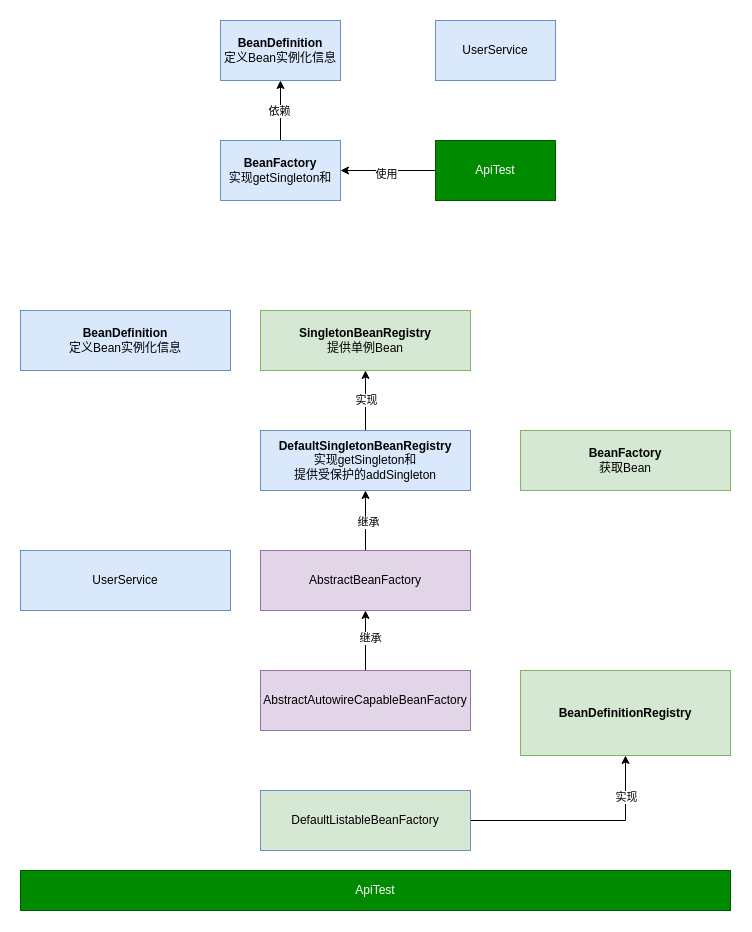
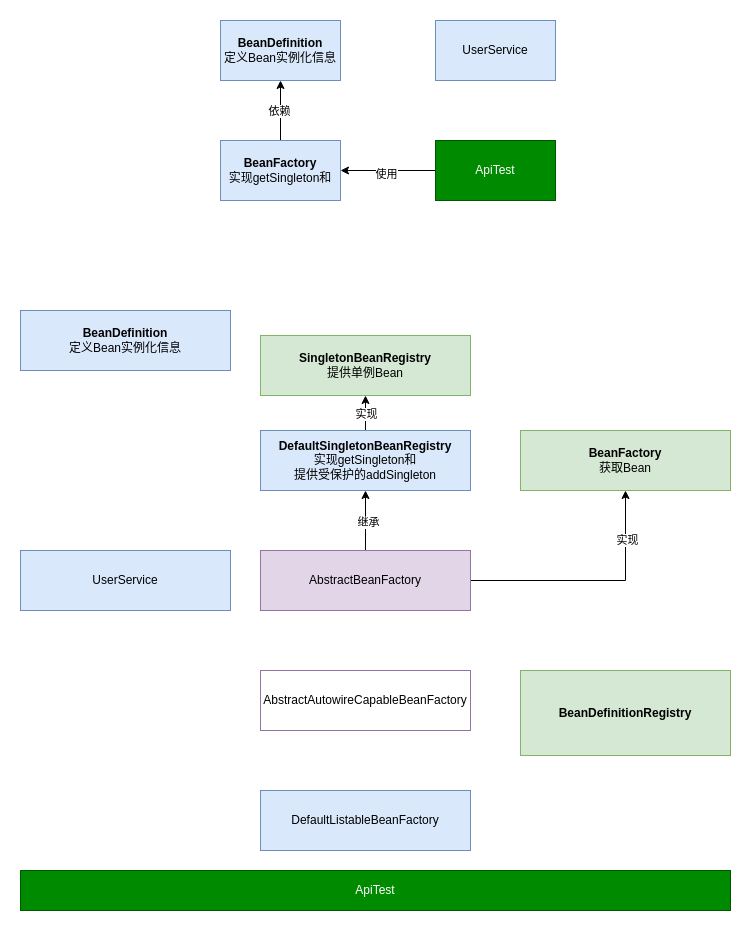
(366, 341) -> (366, 366)
none -> (590, 581)
(366, 644) -> none
(366, 701) -> (366, 701)
(366, 821) -> (366, 821)
(577, 821) -> none
